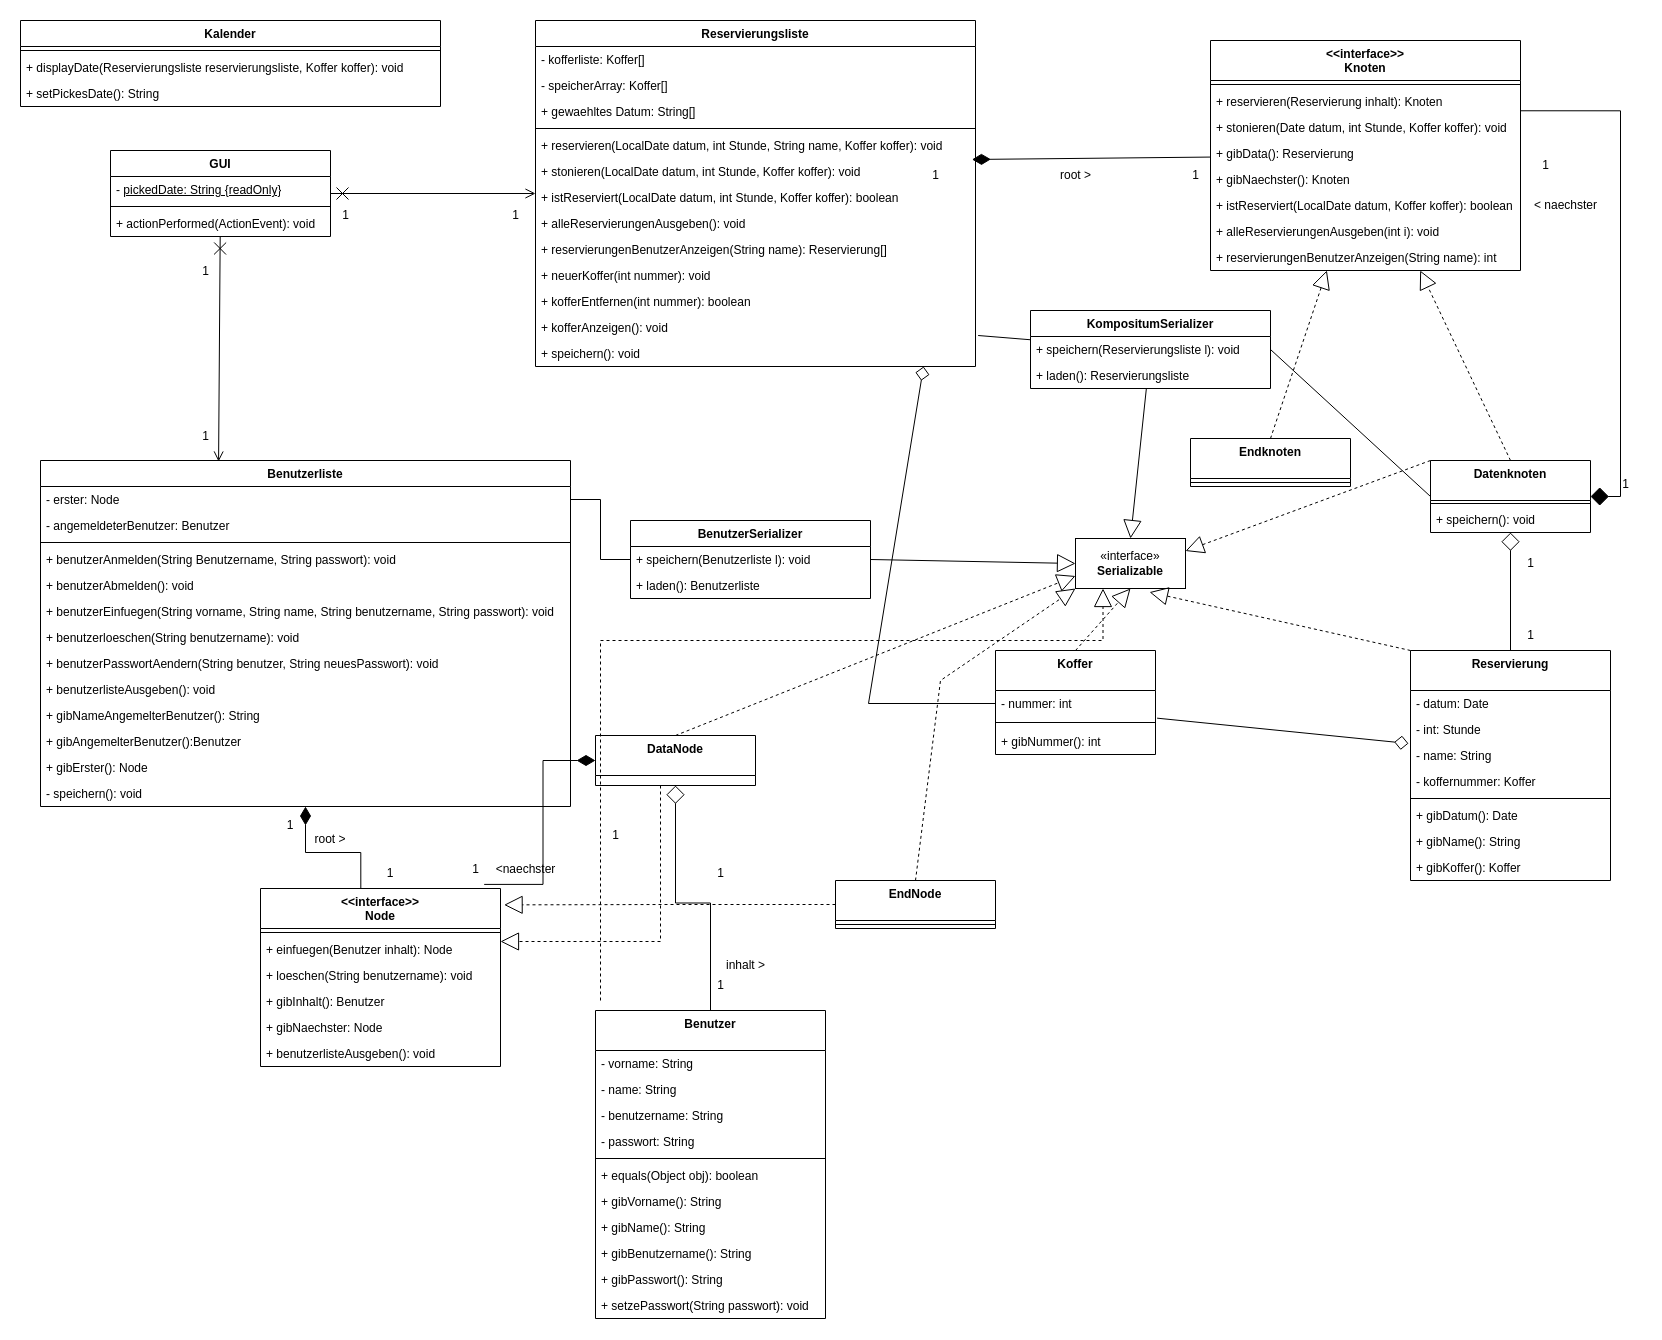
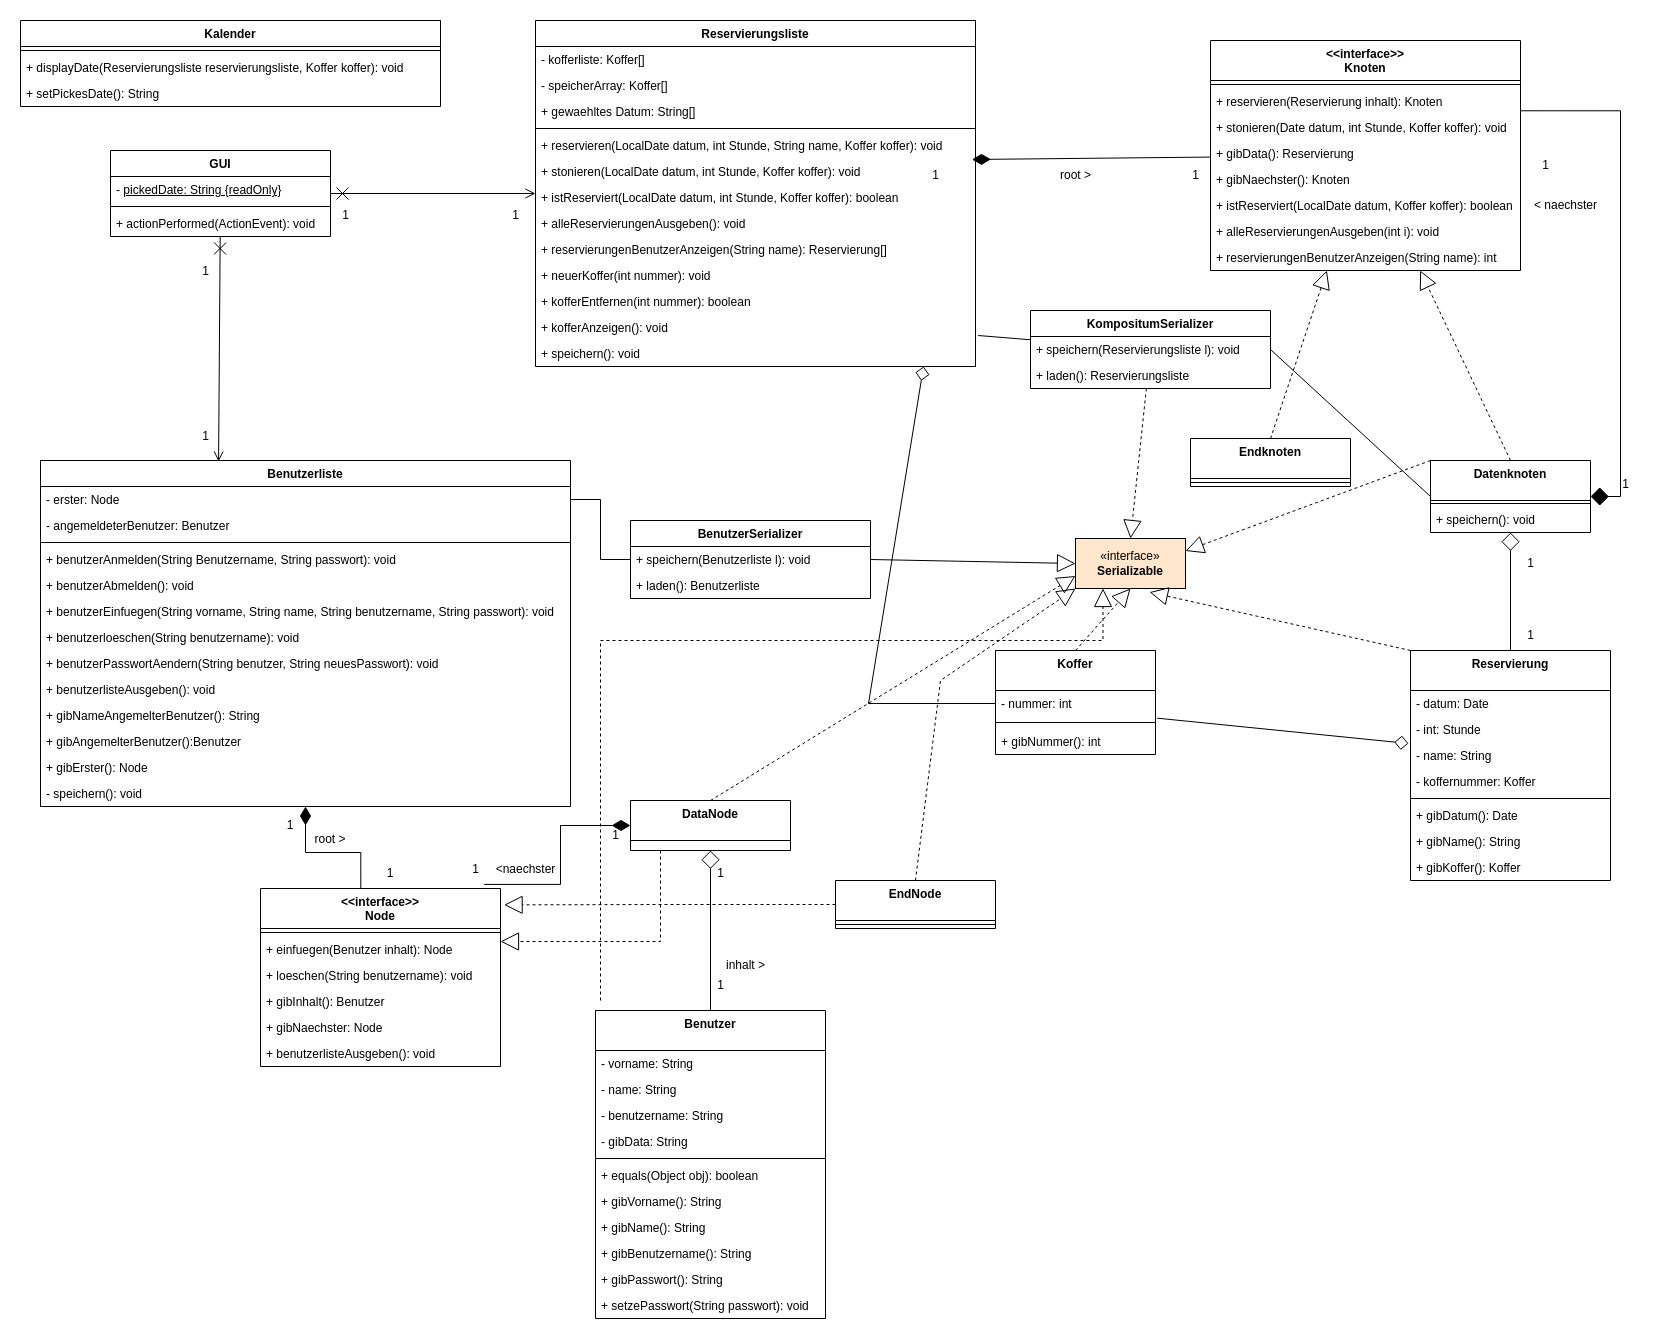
(1139, 455) -> (1139, 455)
(1131, 564) -> (1131, 564)
(676, 761) -> (711, 826)
(655, 1142) -> (650, 1142)
